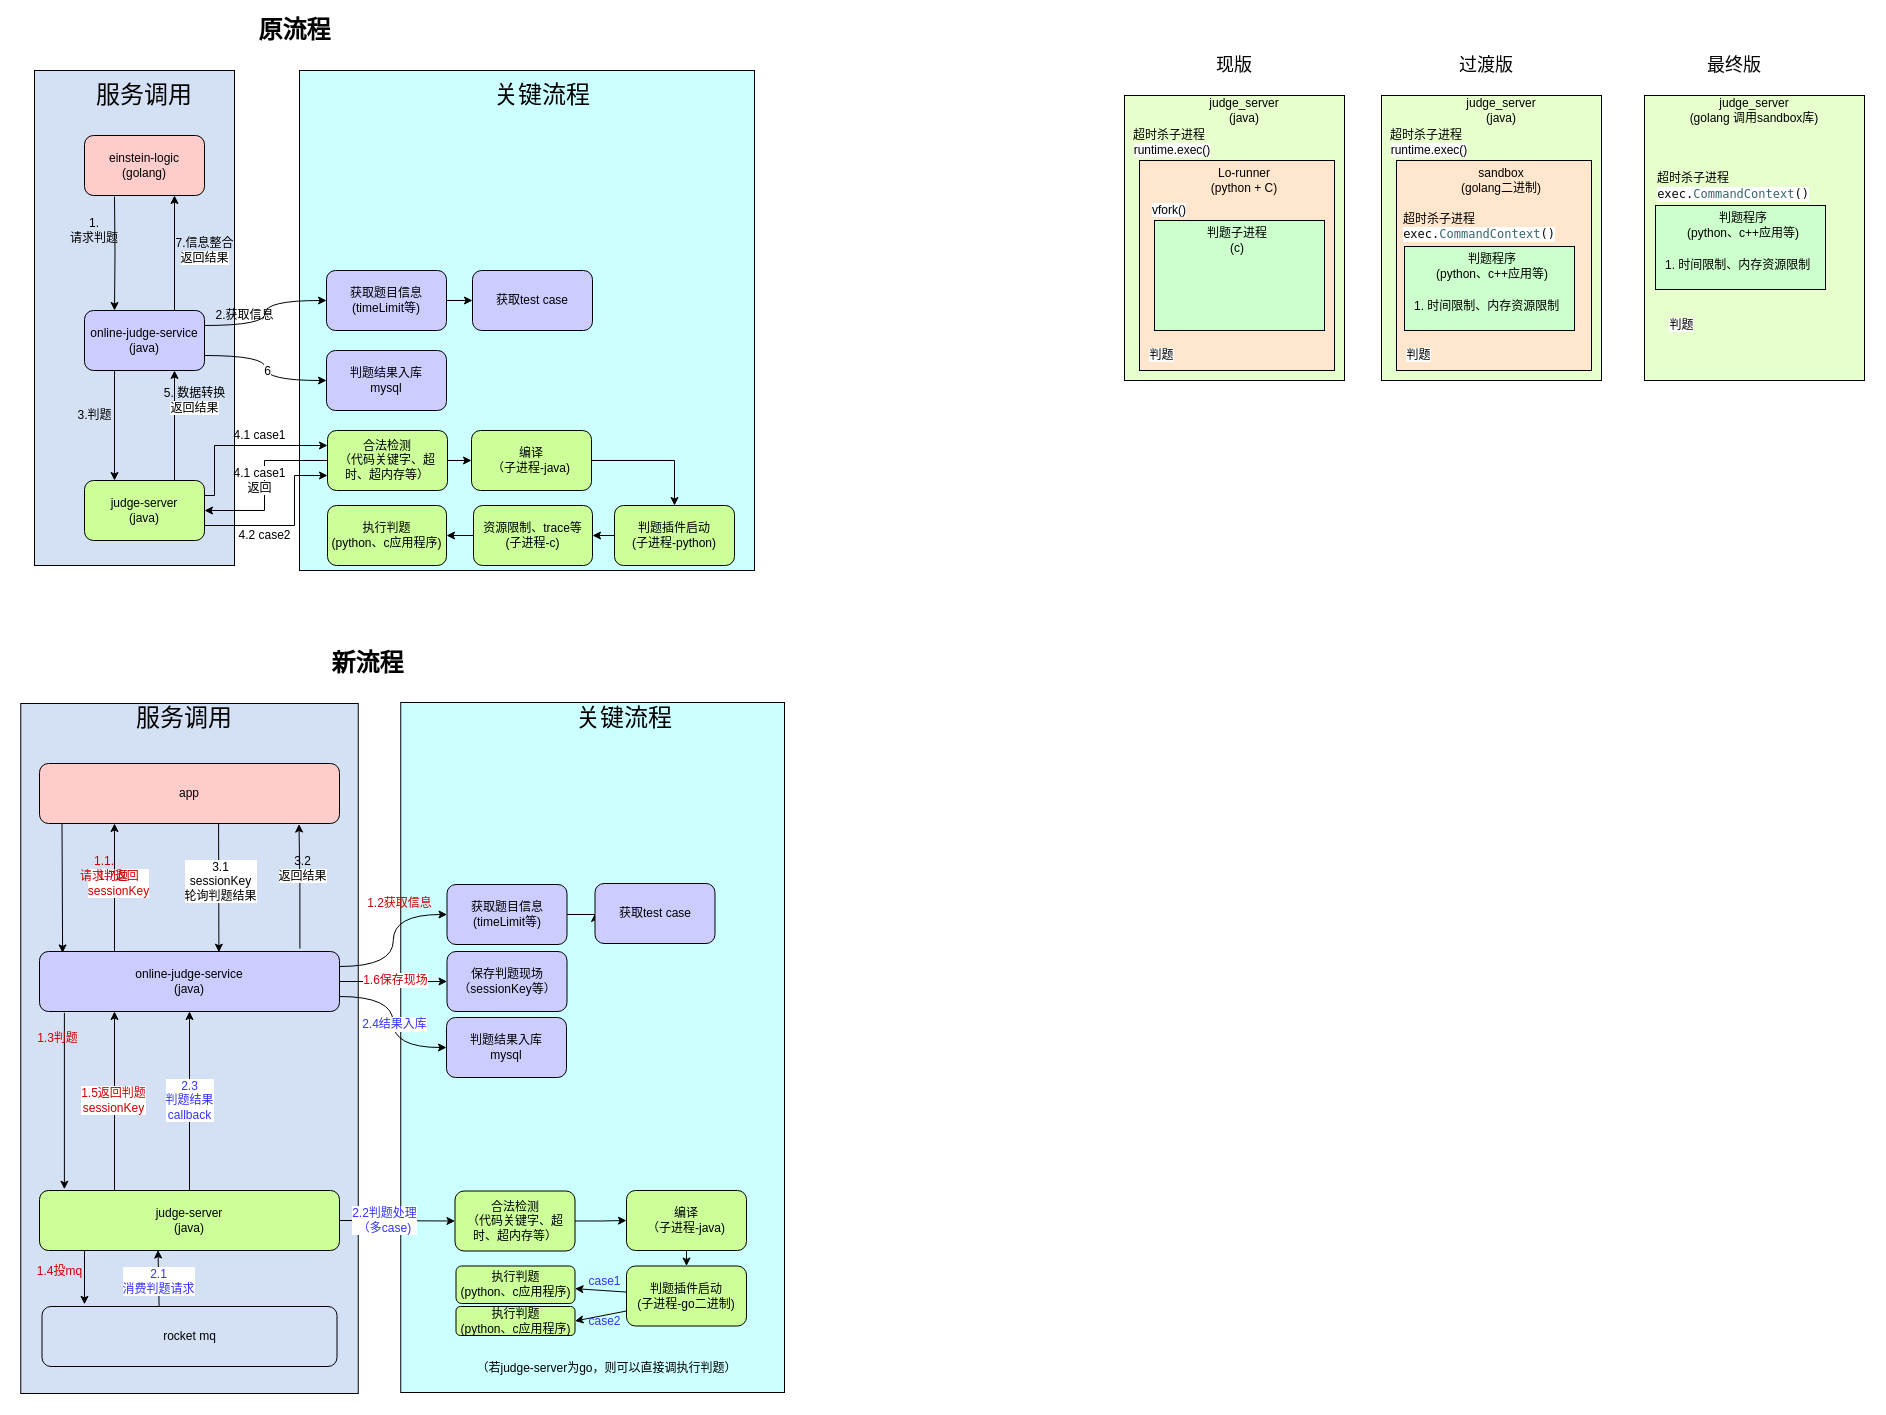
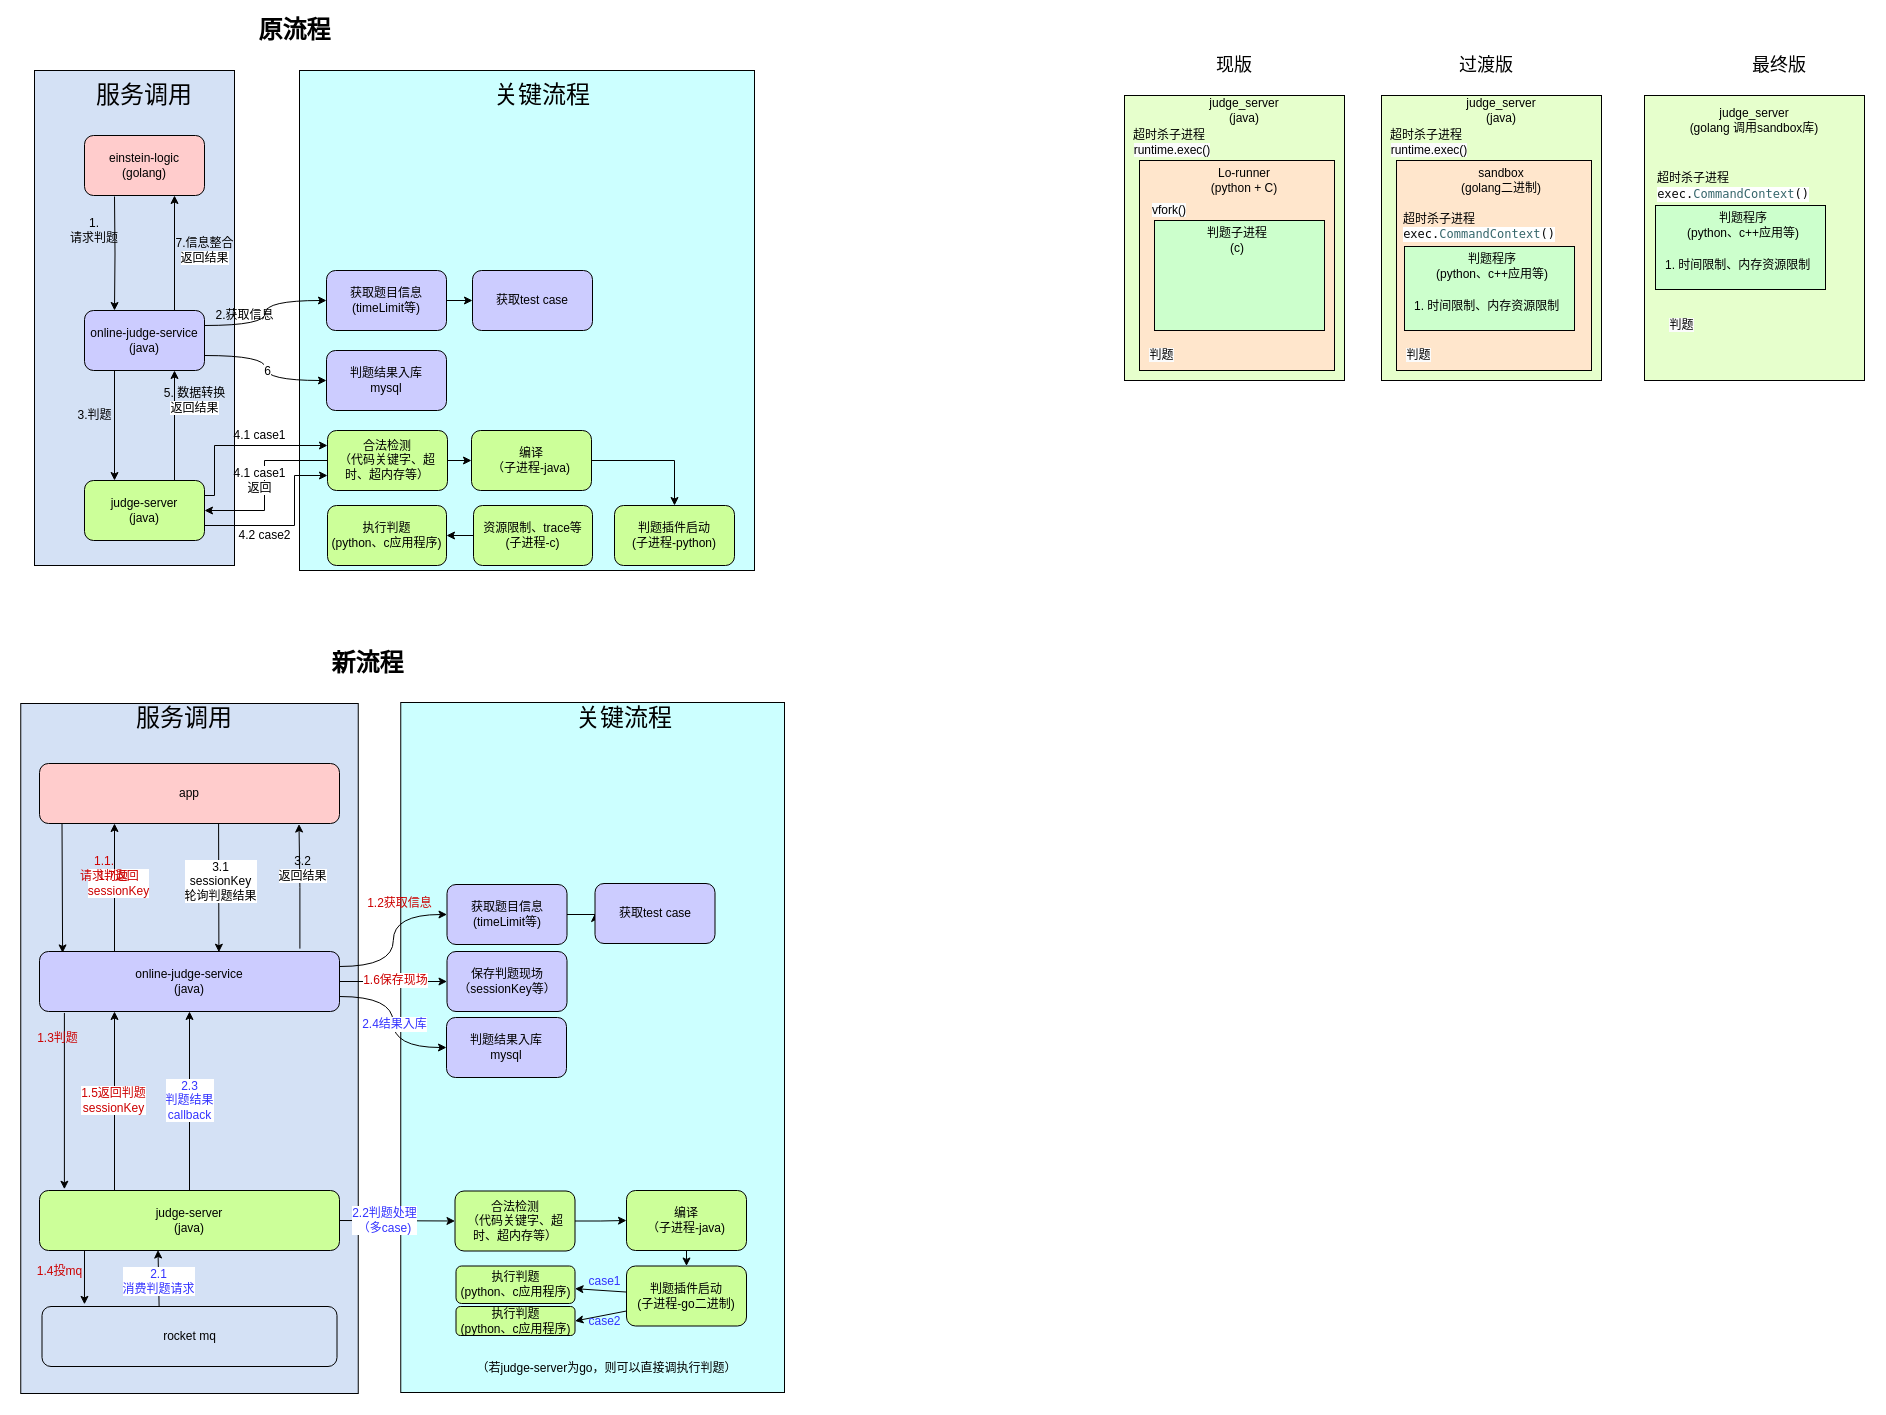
(1735, 66) -> (1780, 66)
(1755, 111) -> (1755, 121)
(607, 536) -> none
